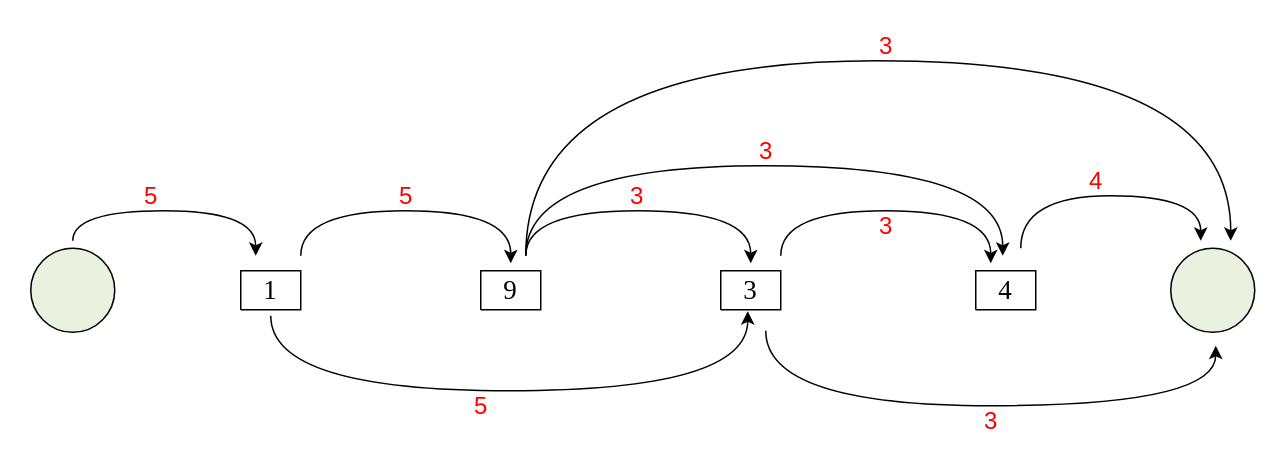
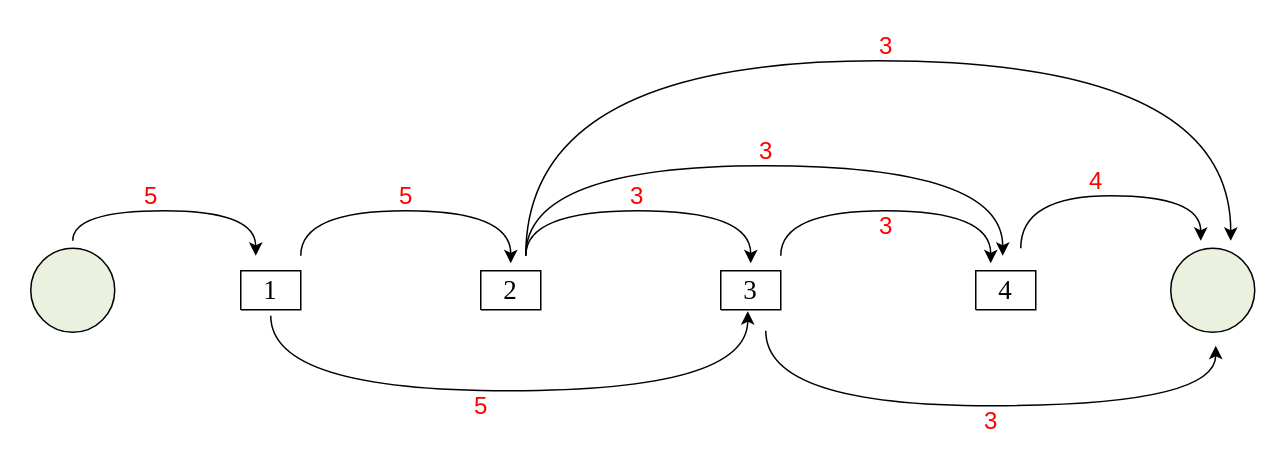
(511, 290) -> (511, 290)
